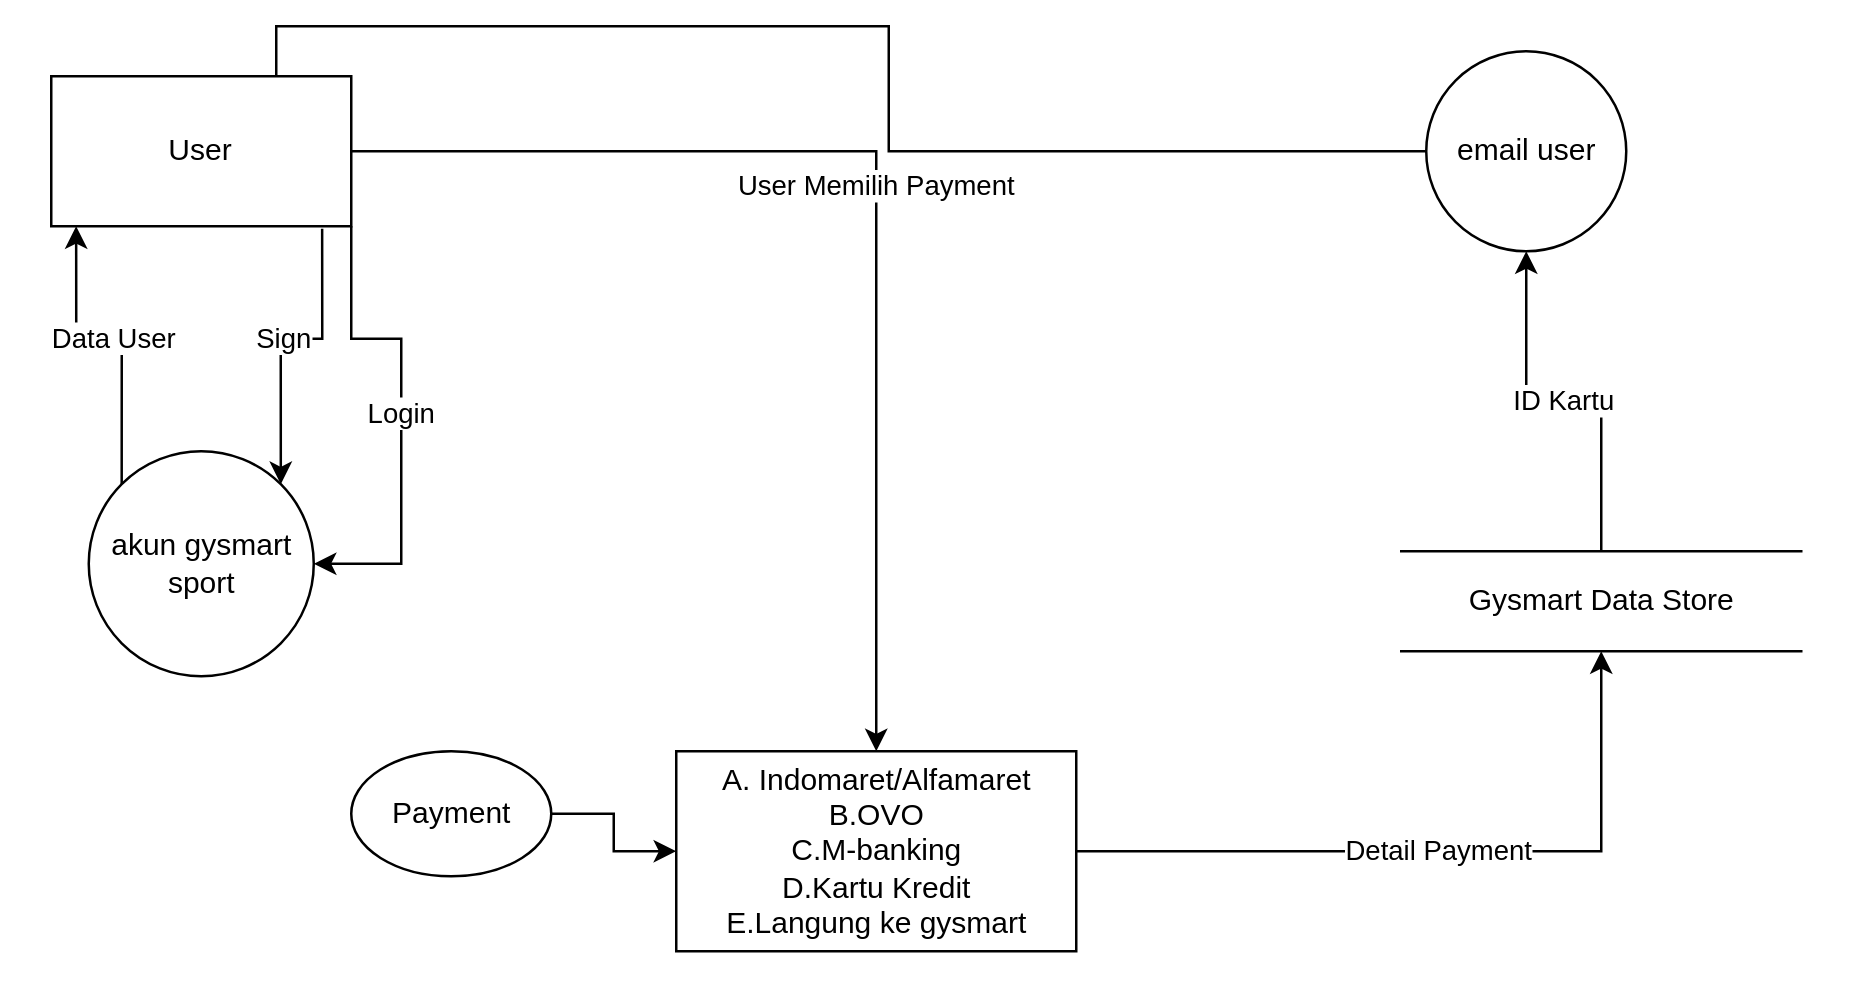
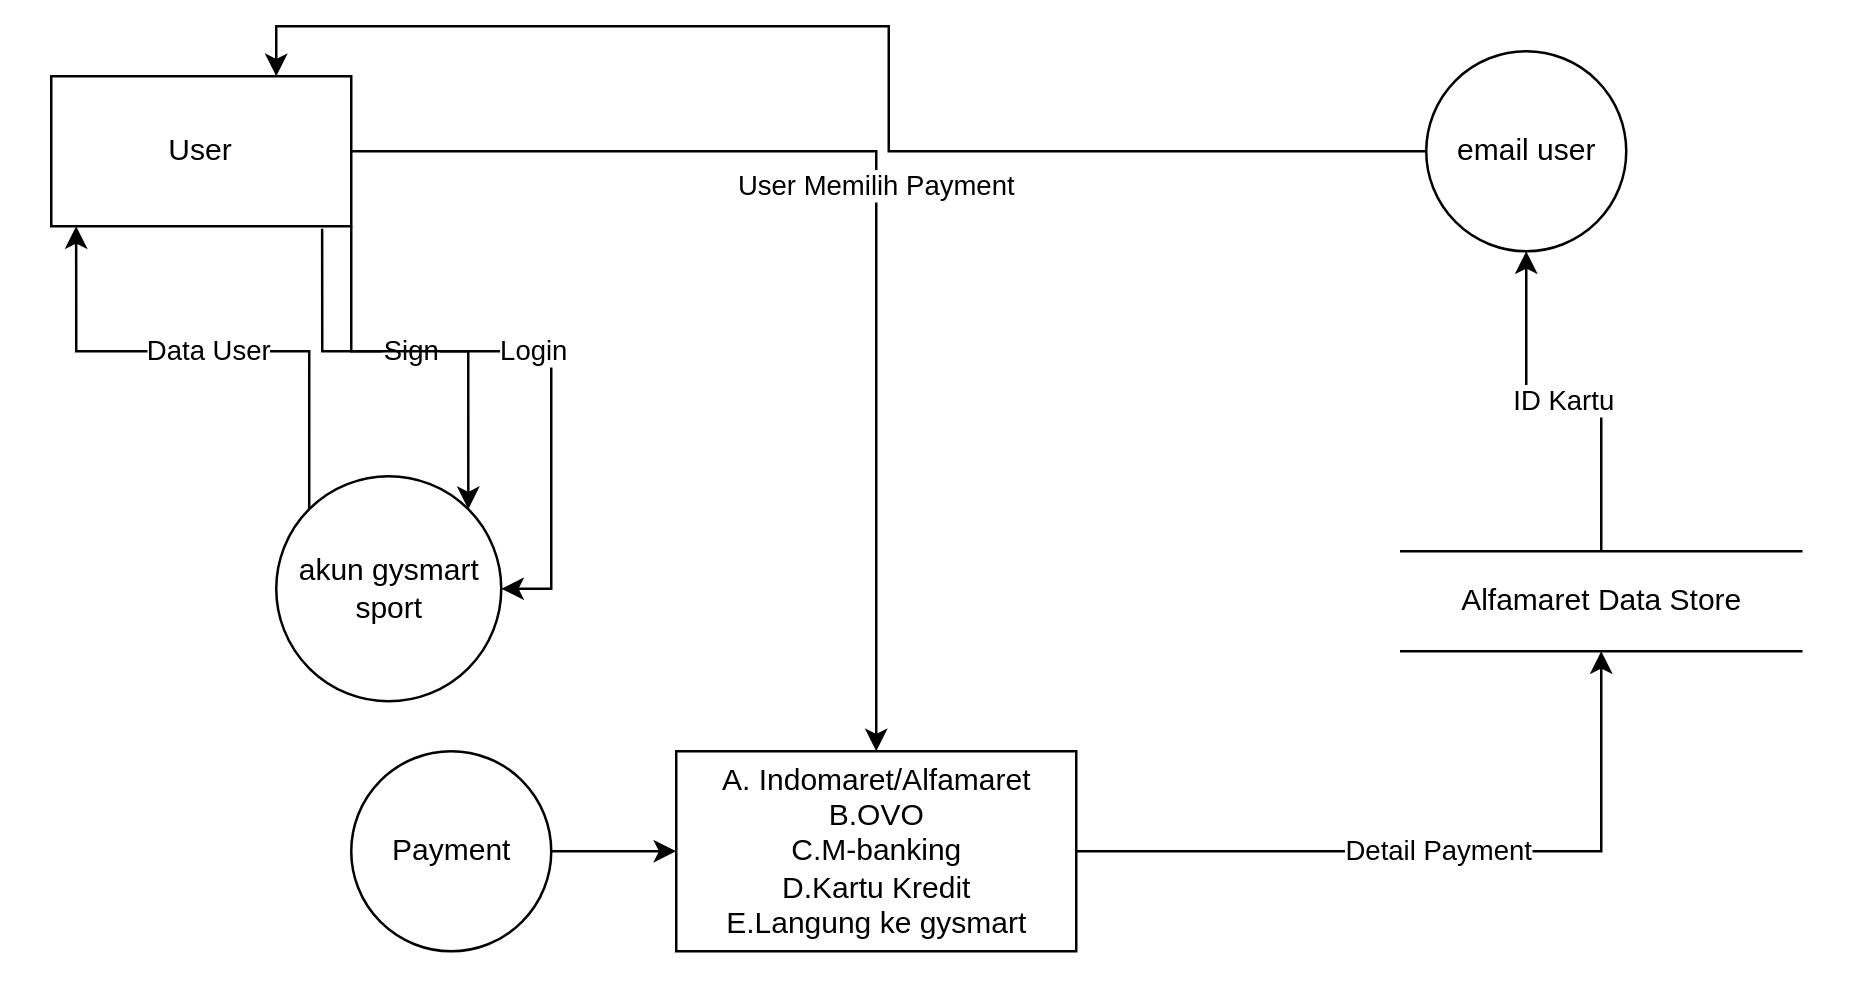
(276, 65) -> (276, 58)
(201, 564) -> (389, 589)
(1603, 601) -> (1603, 601)
(451, 814) -> (451, 851)
